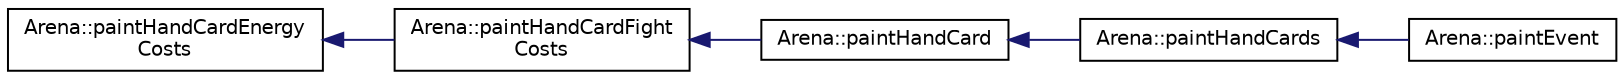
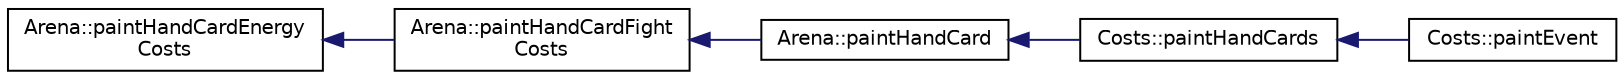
(1209, 40) -> (1209, 40)
(1513, 40) -> (1513, 40)
